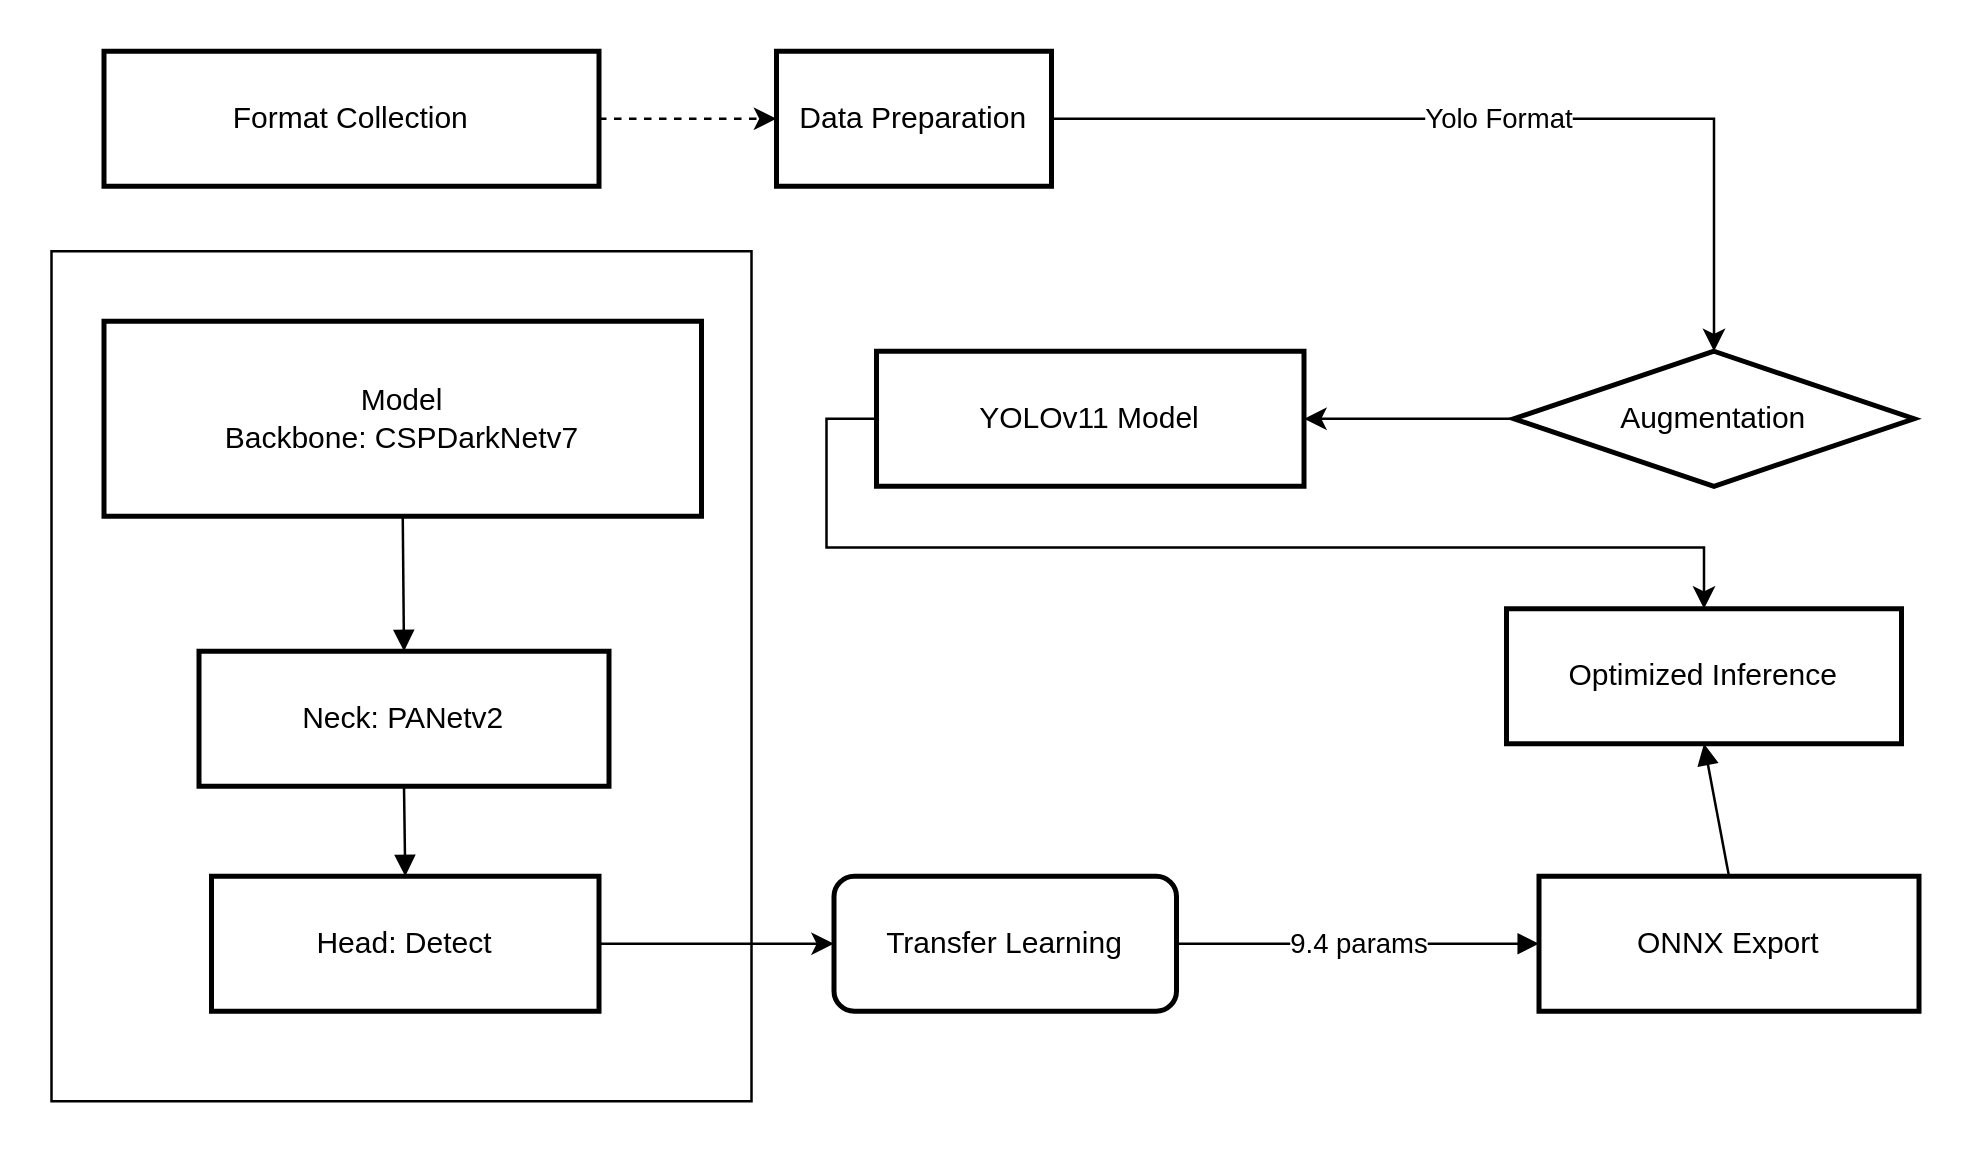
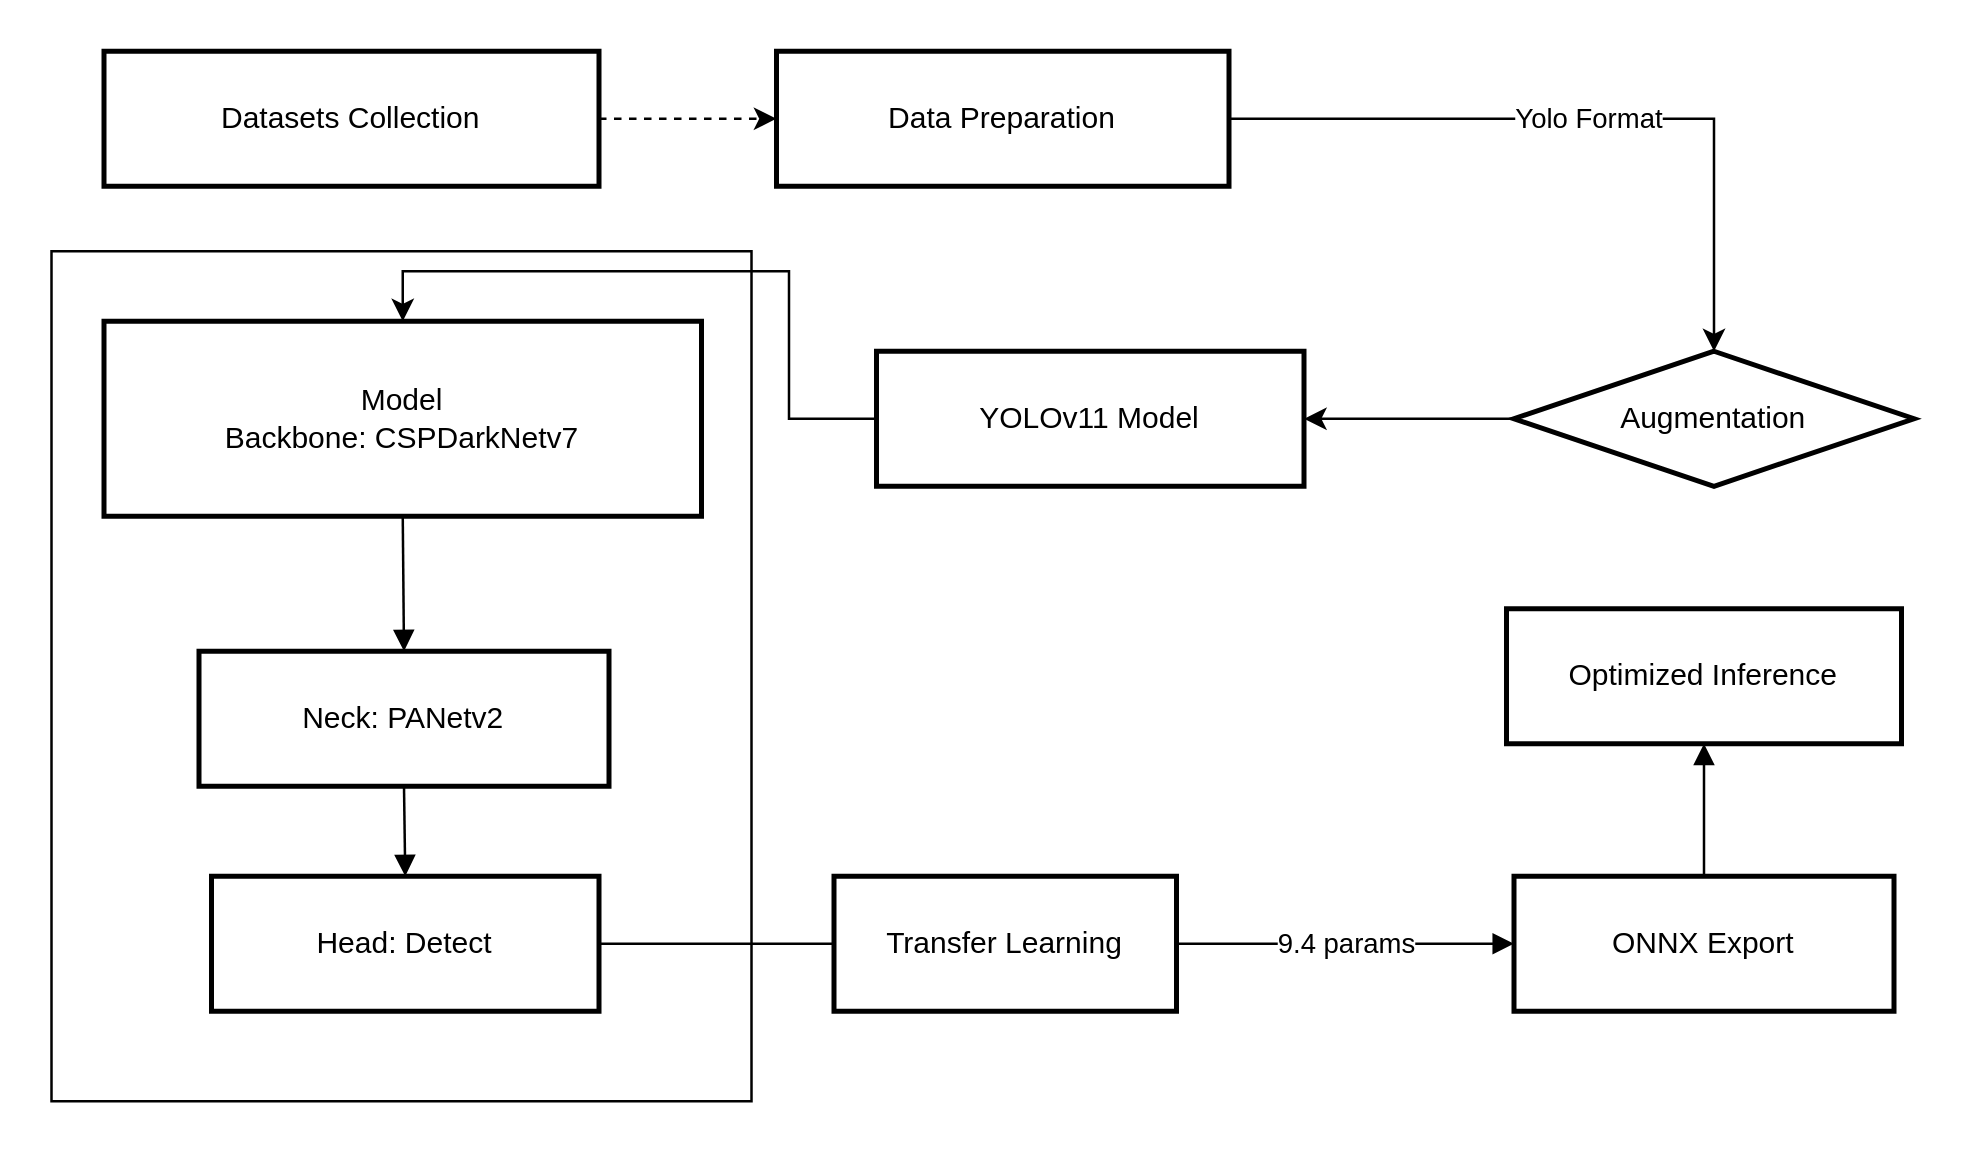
(351, 119) -> (351, 119)
(914, 119) -> (1003, 119)
(1221, 548) -> (673, 271)
(815, 944) -> (822, 944)
(1005, 944) -> (1005, 944)
(1729, 944) -> (1704, 944)
